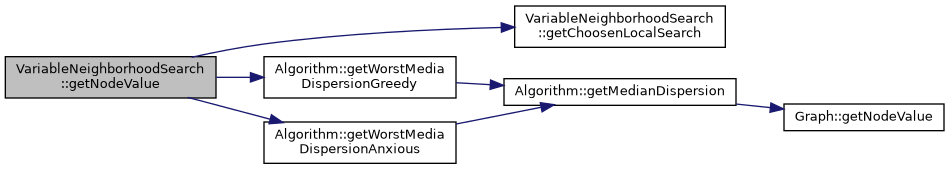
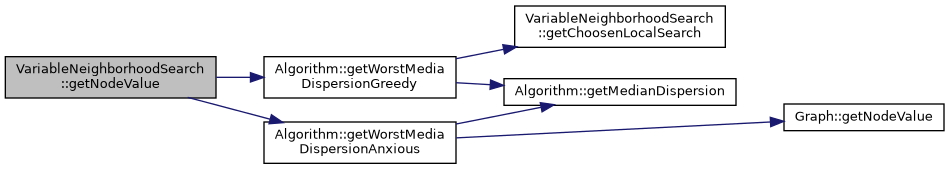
(346, 35) -> (480, 54)
(753, 106) -> (613, 130)
